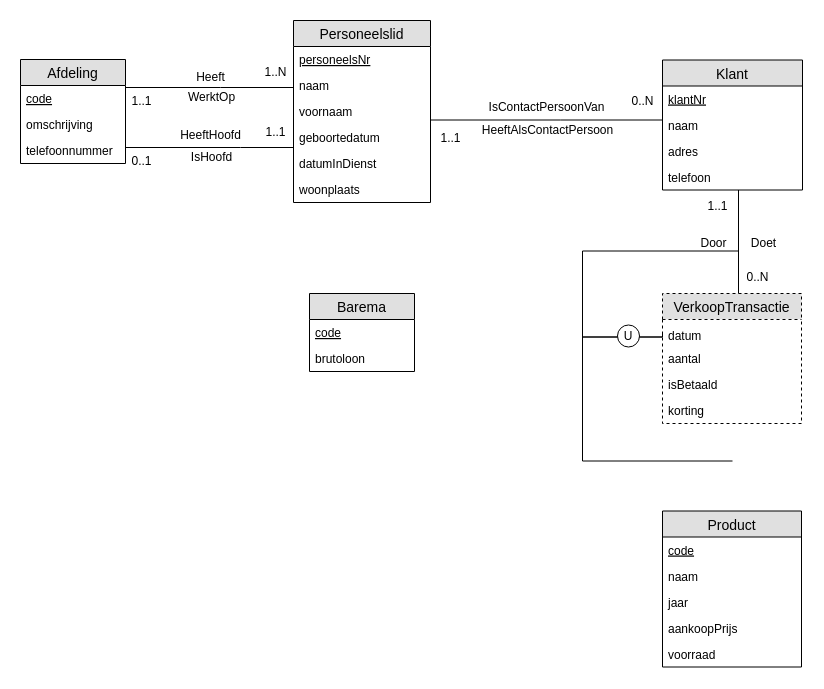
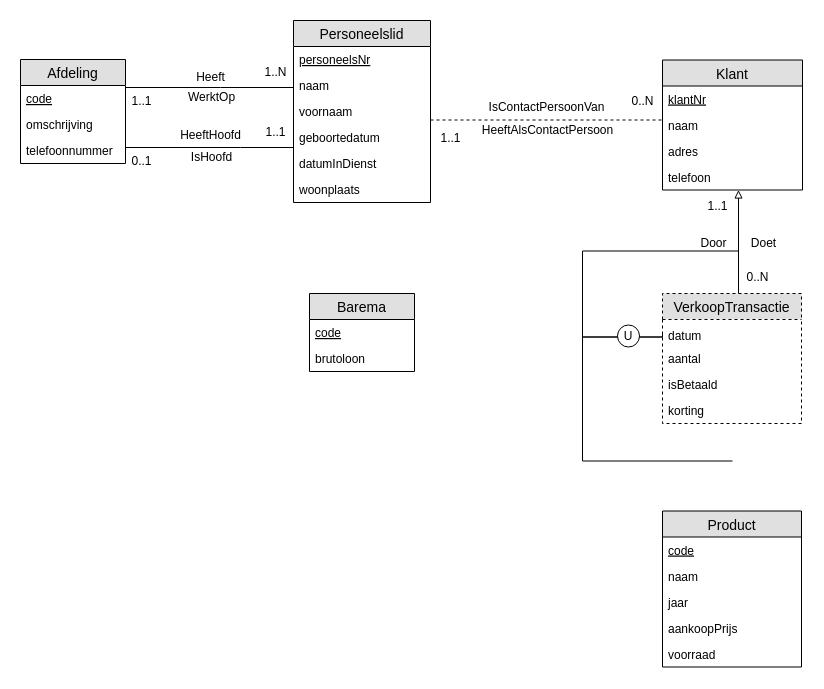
(545, 120) -> (545, 120)
(739, 195) -> (739, 199)
